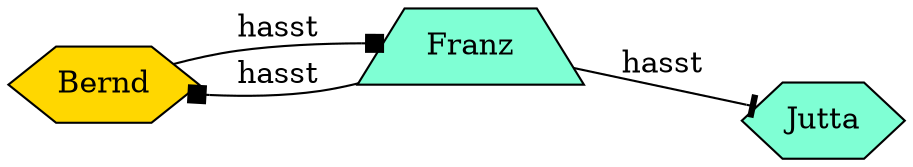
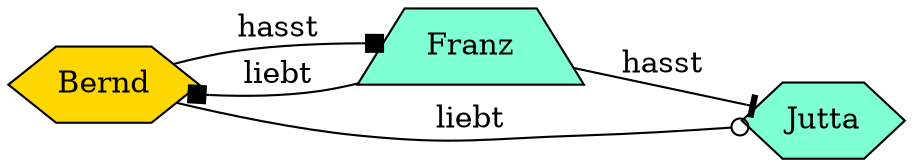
(278, 75) -> (278, 75)
none -> (452, 141)
